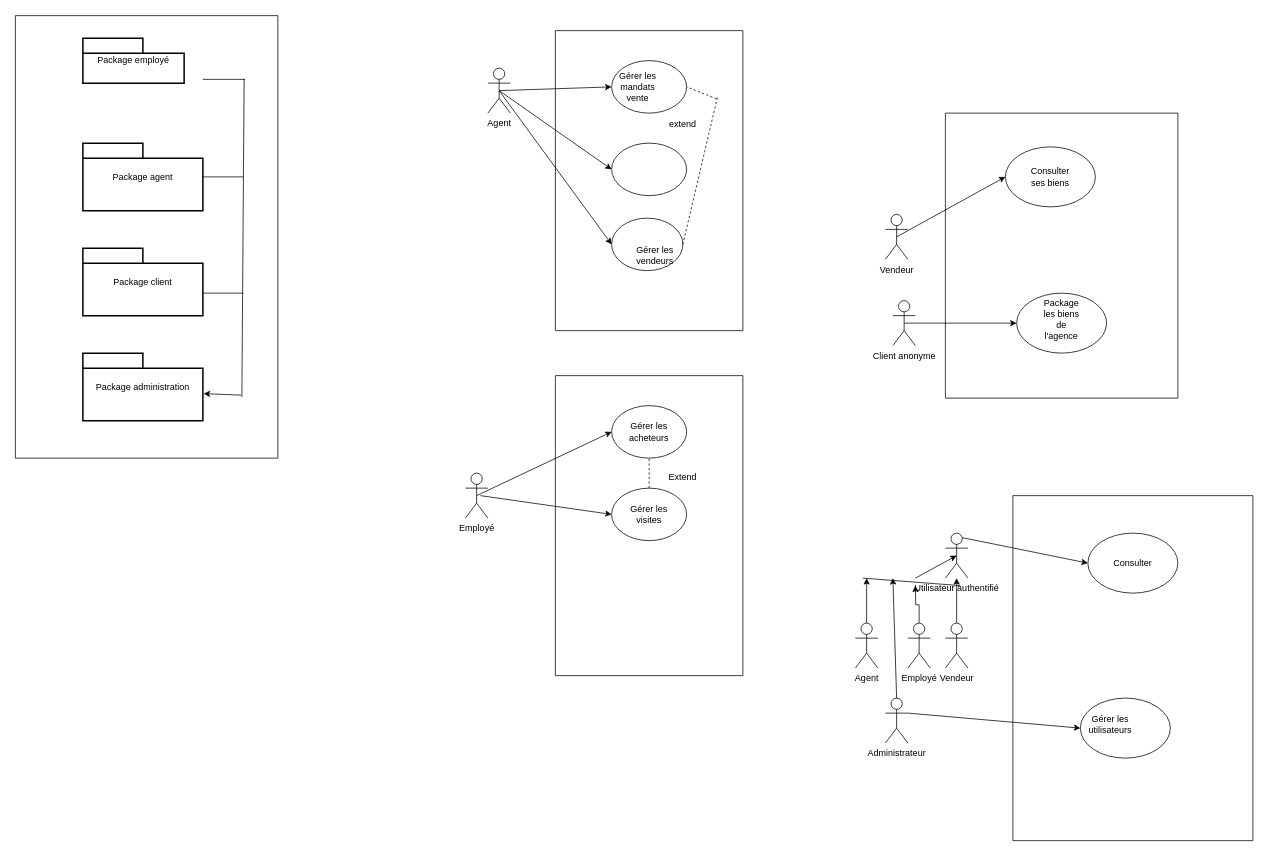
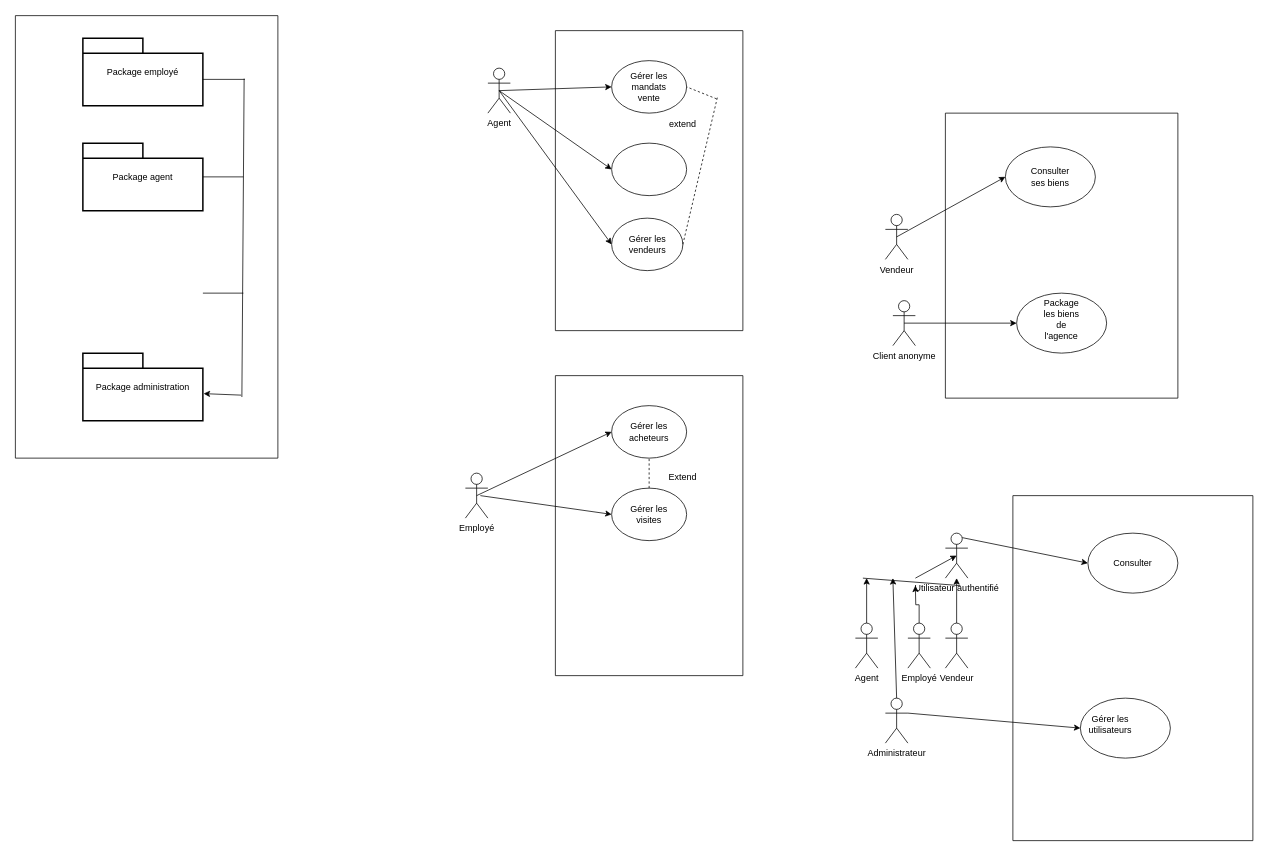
(134, 60) -> (143, 72)
(638, 87) -> (649, 87)
(655, 255) -> (647, 244)
(143, 282) -> none
